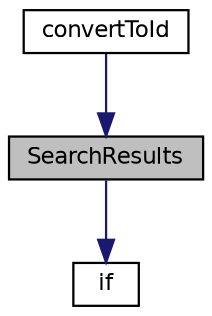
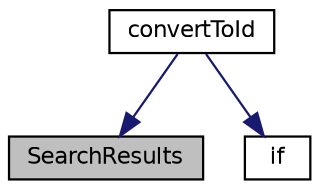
(106, 210) -> (228, 86)
